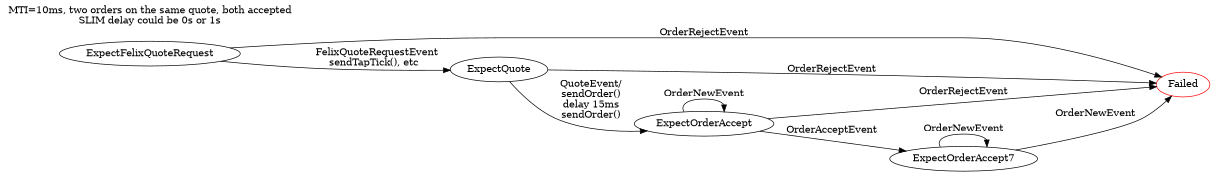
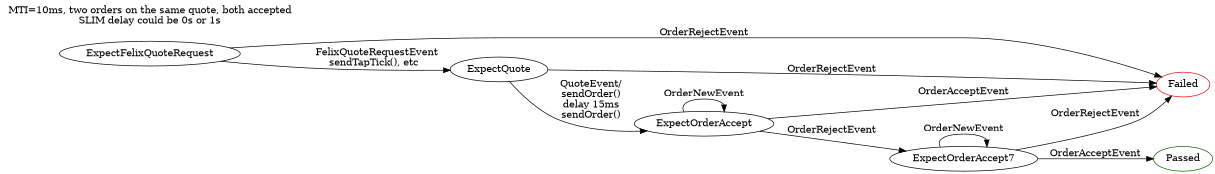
(964, 92) -> (964, 92)
(1096, 114) -> (1096, 114)
(832, 130) -> (832, 130)
none -> (1183, 159)
